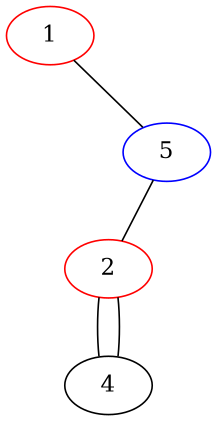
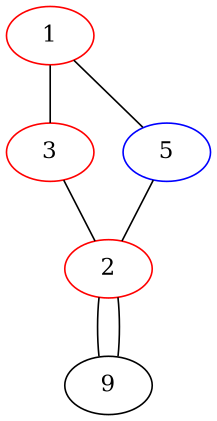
none -> (50, 152)
(109, 385) -> (109, 385)
